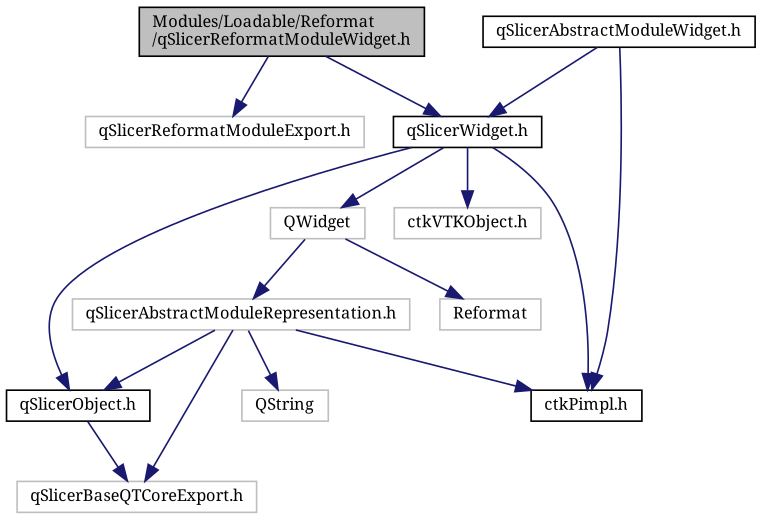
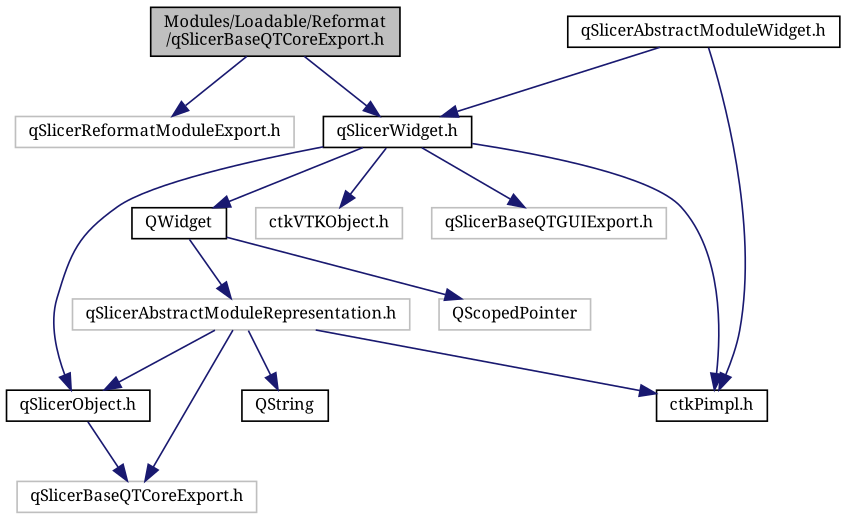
(282, 32) -> (275, 32)
(318, 223) -> (179, 223)
none -> (549, 223)
(490, 314) -> (515, 314)
(285, 406) -> (285, 406)
